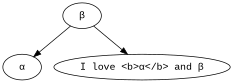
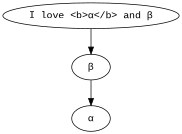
(108, 38) -> (91, 38)
